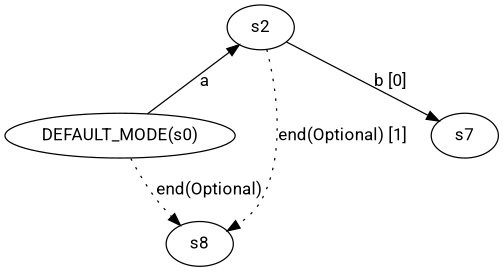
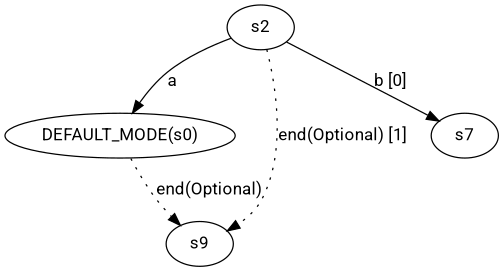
(188, 83) -> (180, 63)
(200, 244) -> (200, 244)
